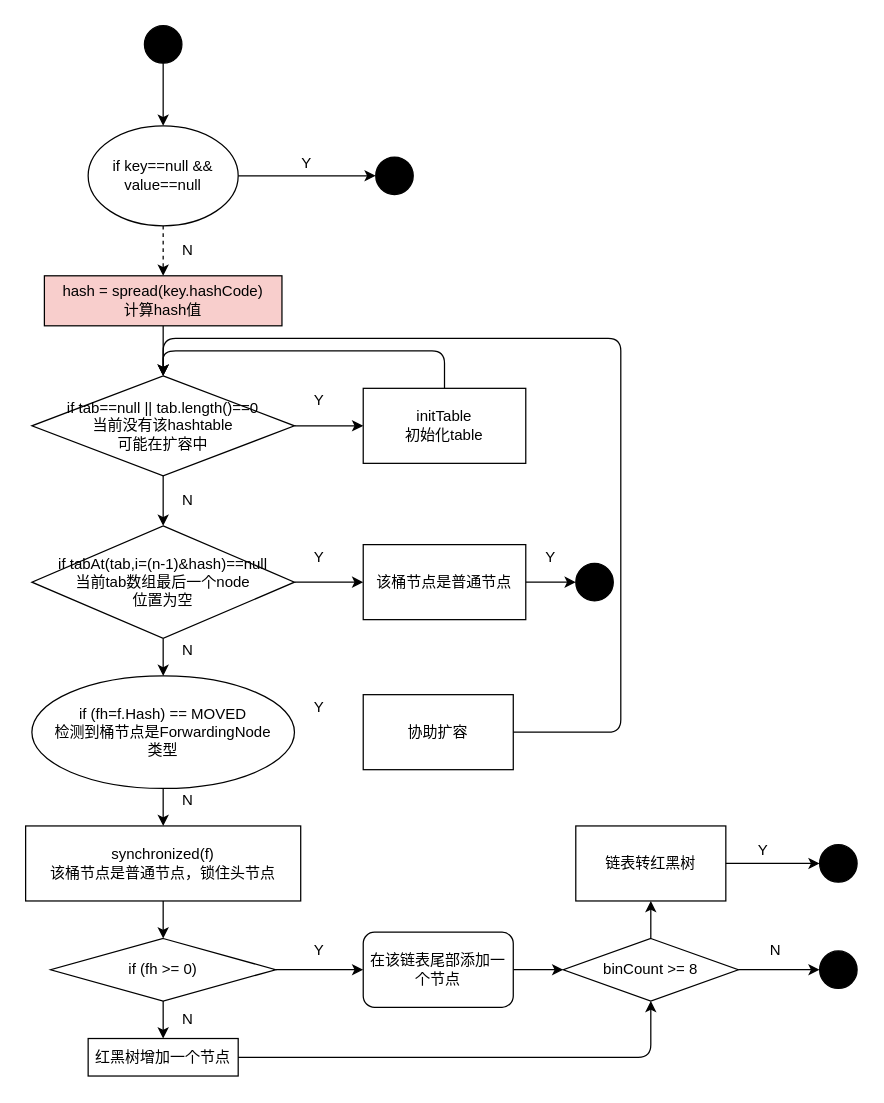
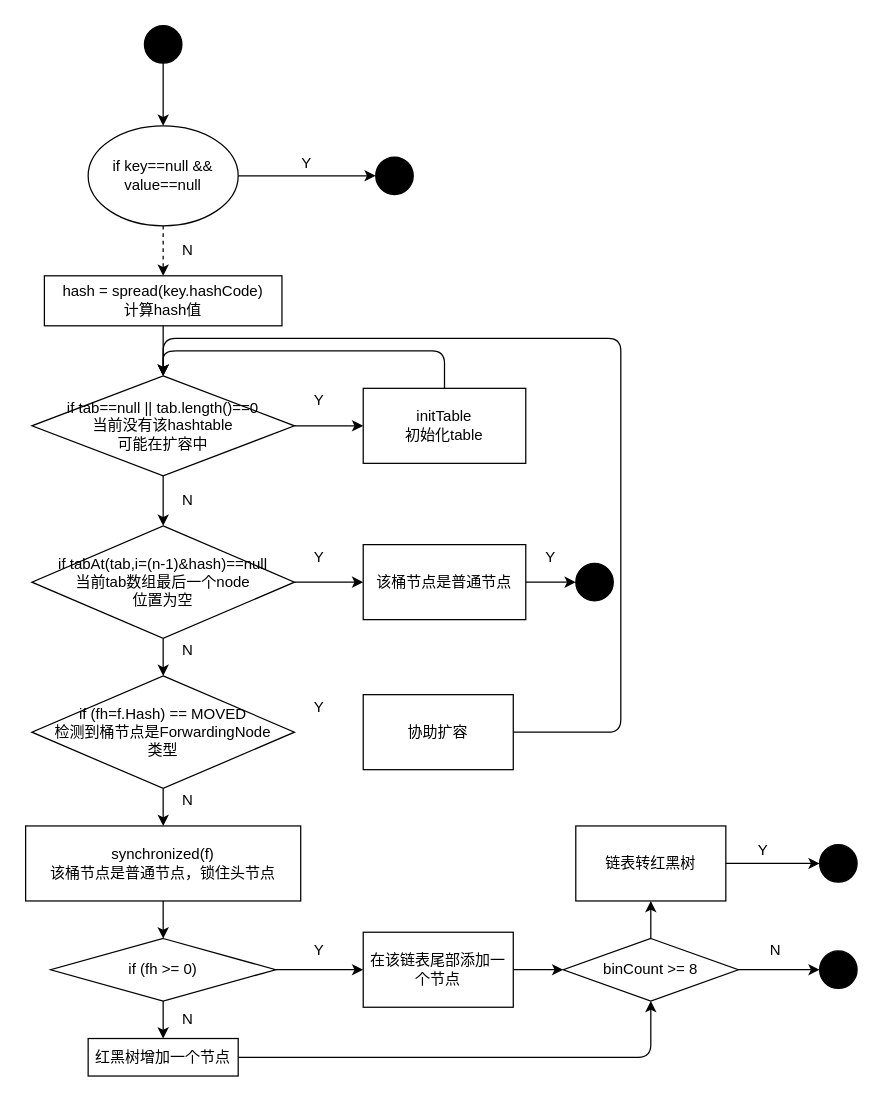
(163, 301) -> (163, 301)
(163, 732) -> (163, 732)
(438, 969) -> (438, 969)
